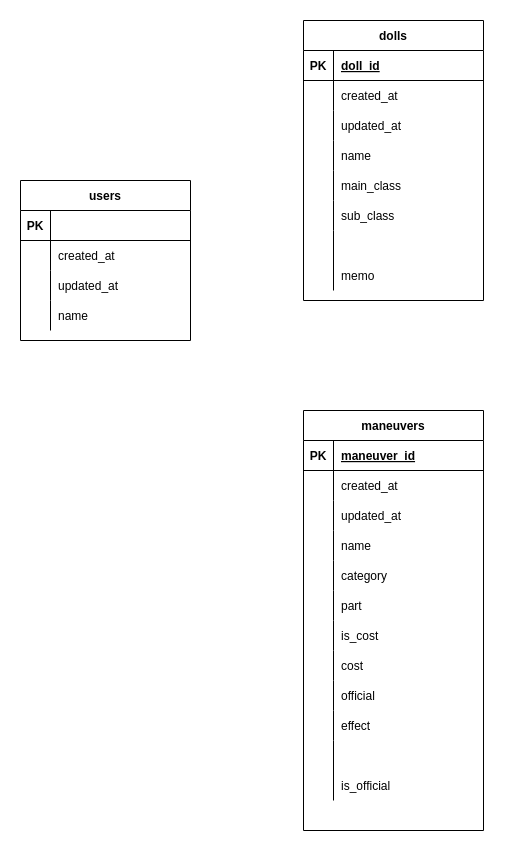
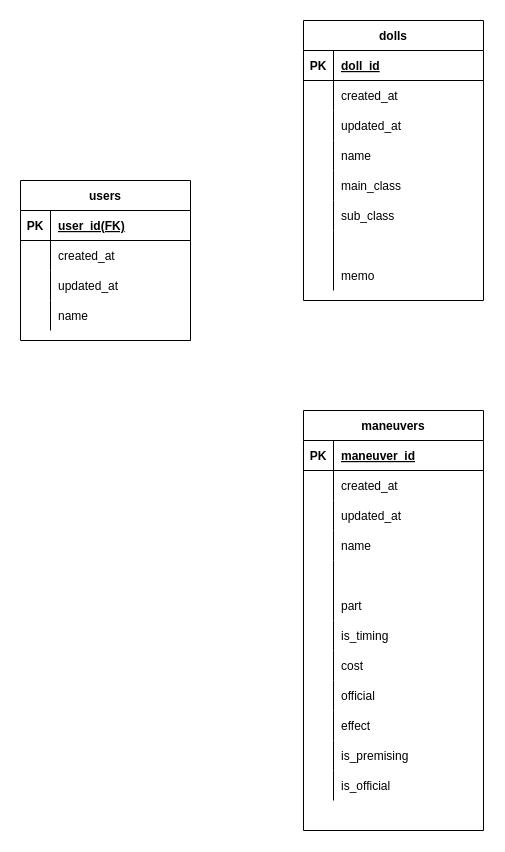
none -> (121, 226)
(409, 576) -> none
(363, 636) -> (367, 636)
none -> (409, 756)
